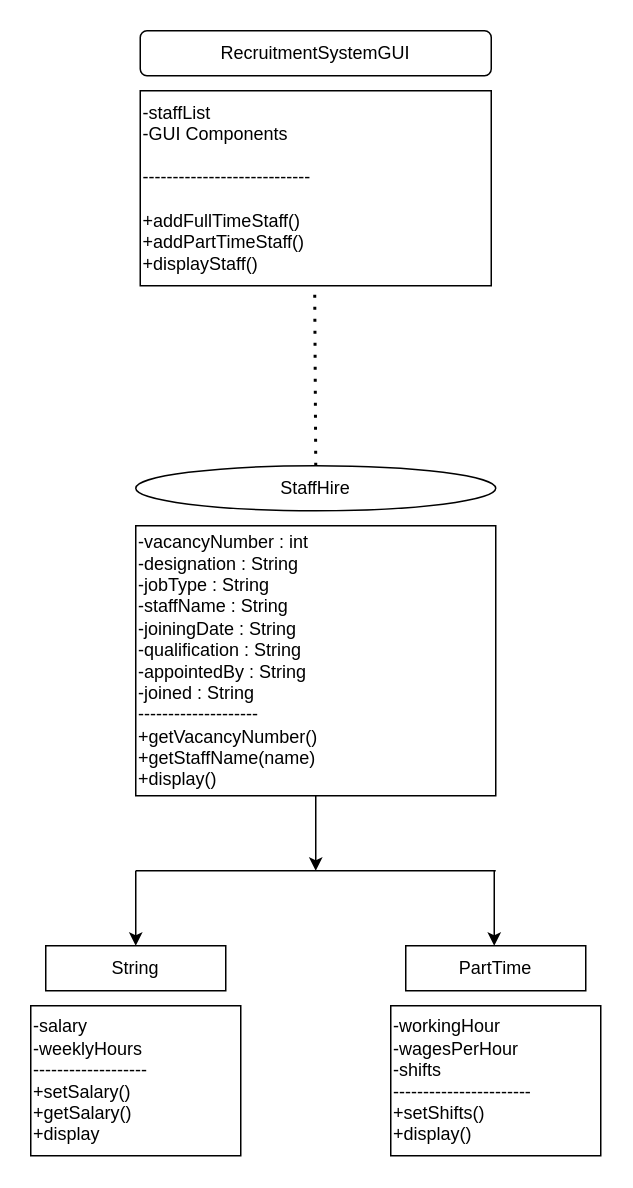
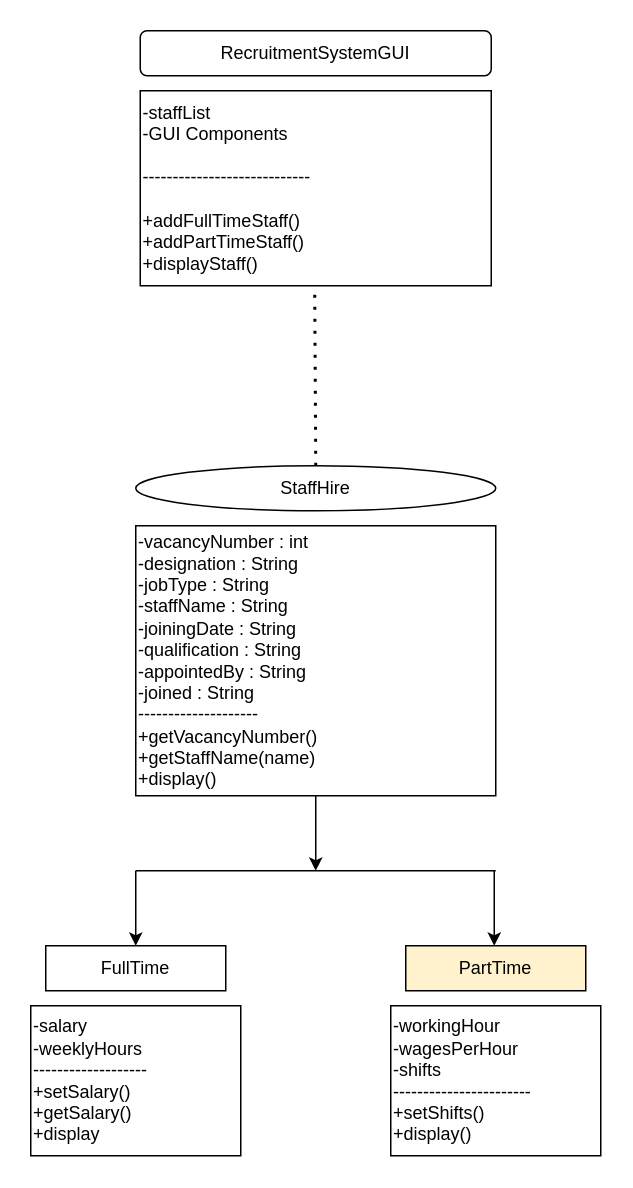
(136, 968) -> (136, 968)
(496, 968) -> (496, 968)
